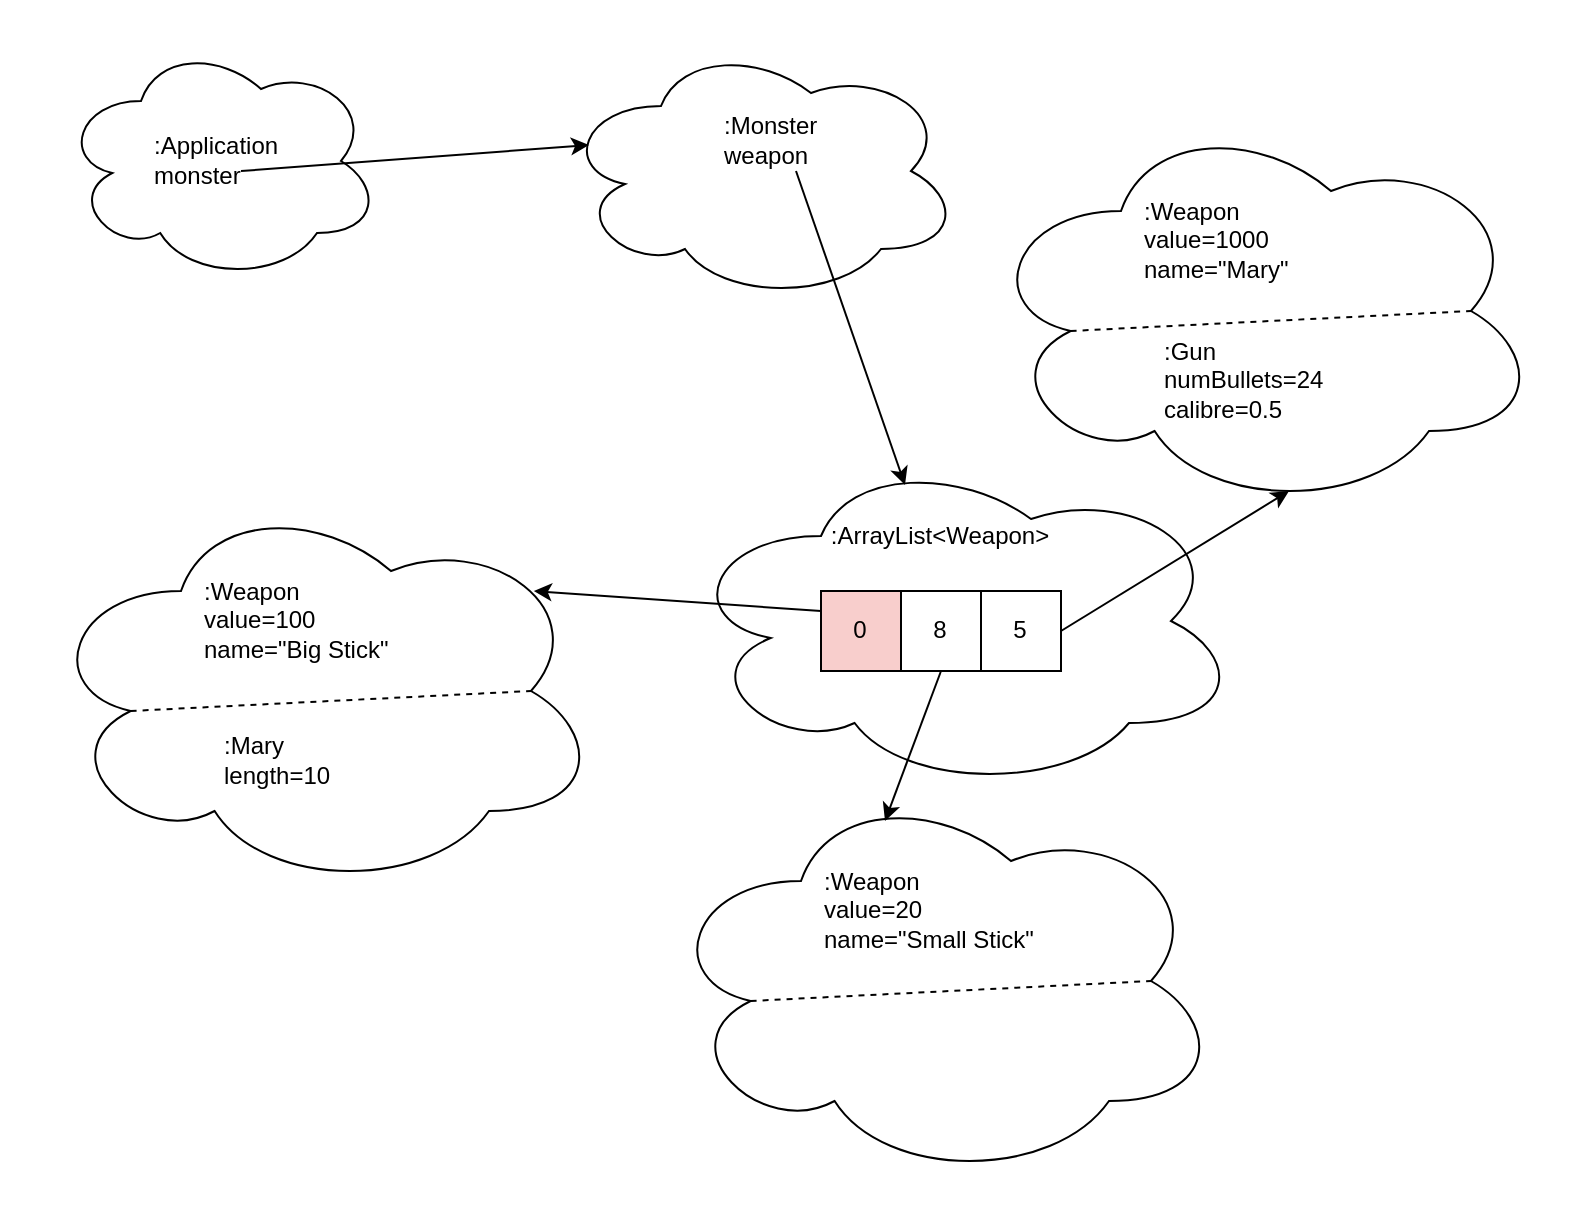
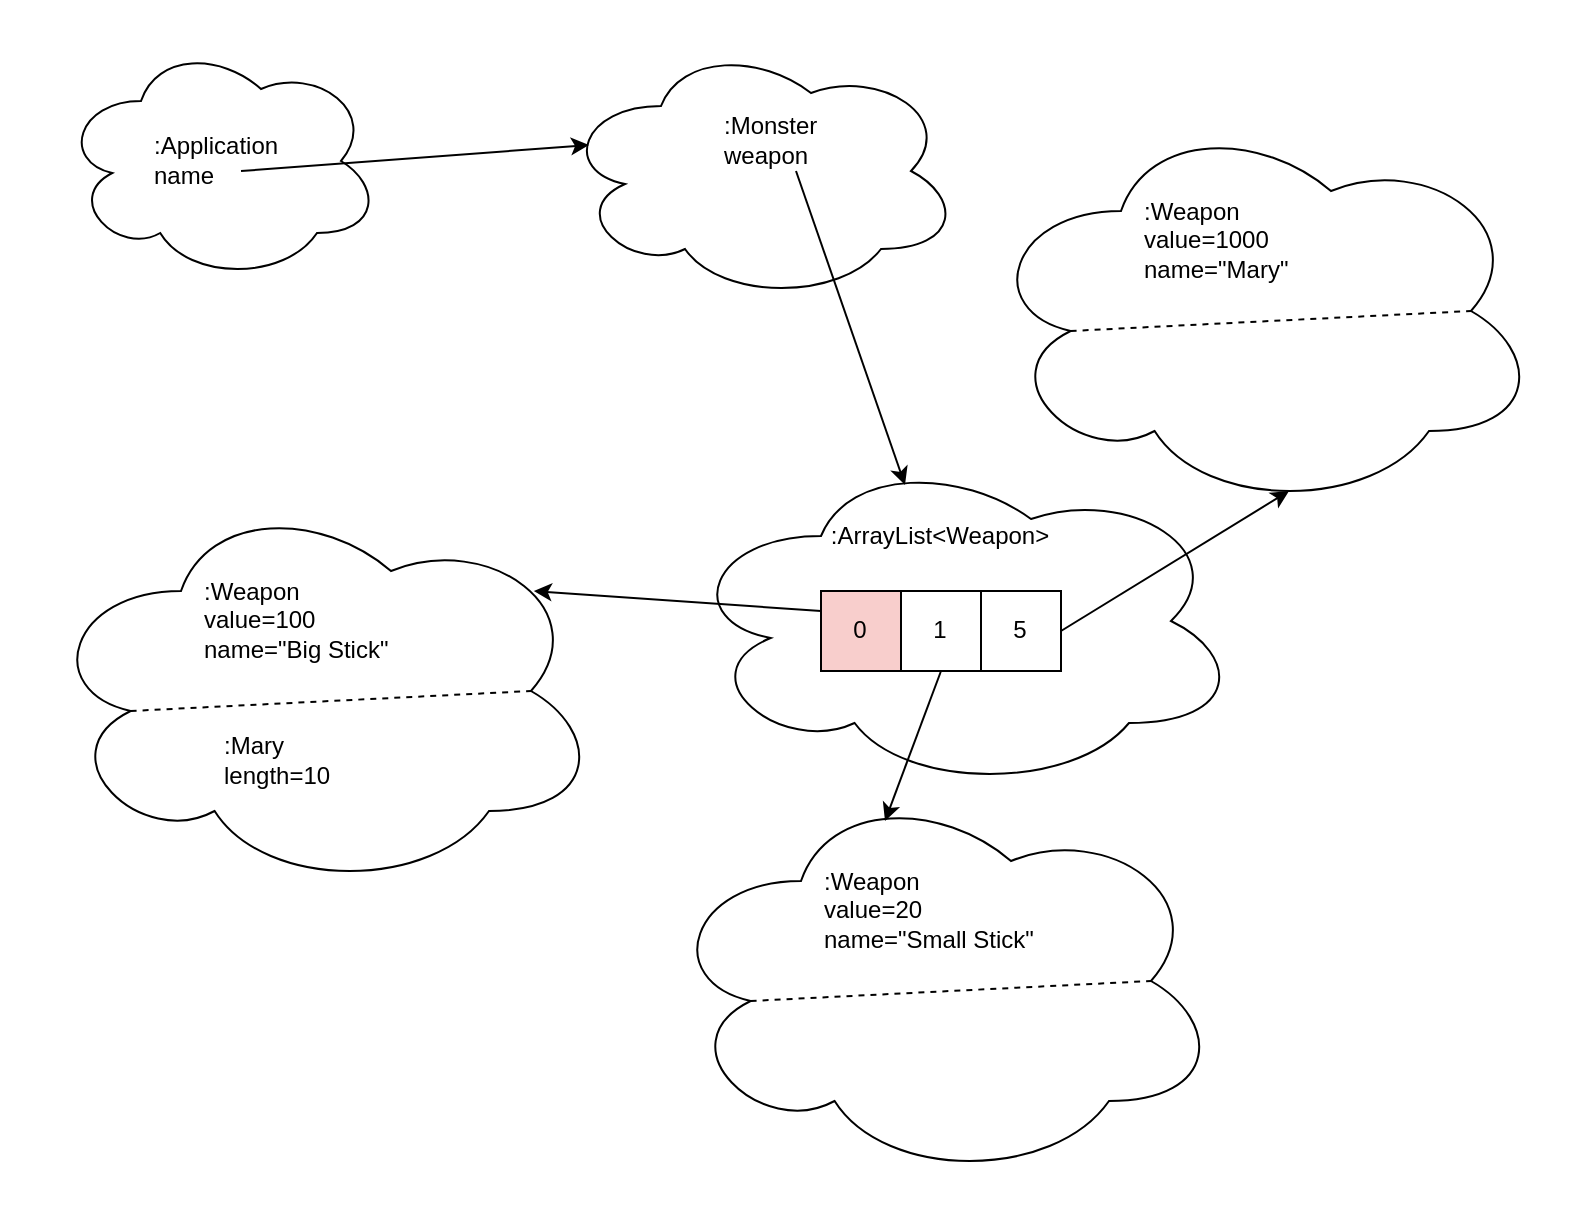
(223, 161) -> (223, 161)
(1321, 381) -> none
(941, 631) -> (941, 631)
